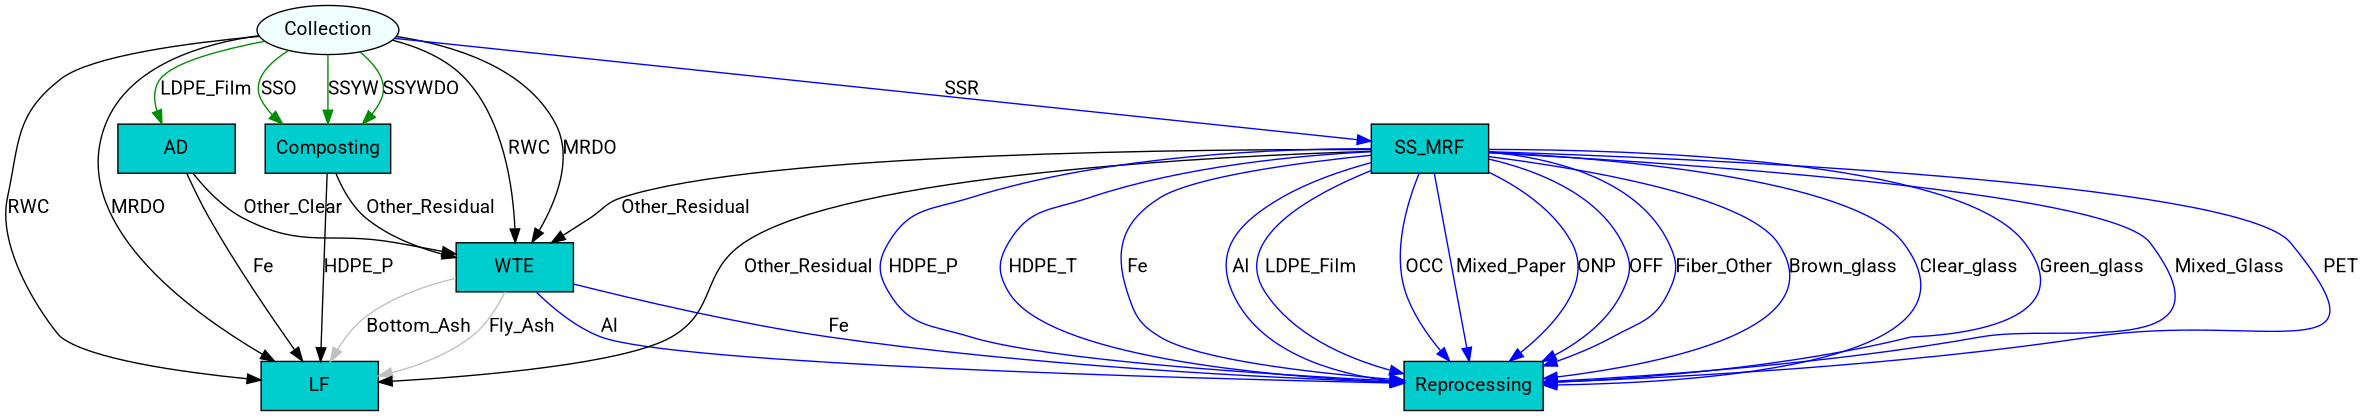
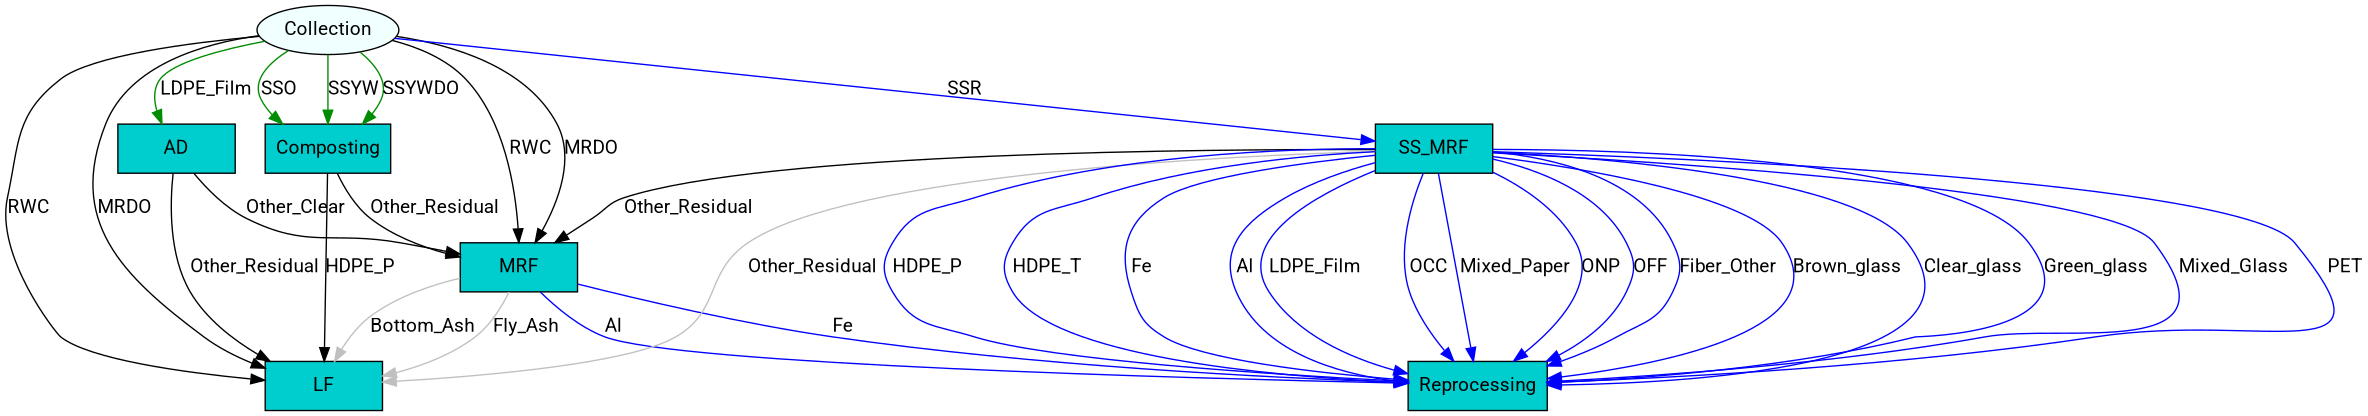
(853, 203) -> (857, 203)
(264, 267) -> (255, 267)
(515, 267) -> (519, 267)
